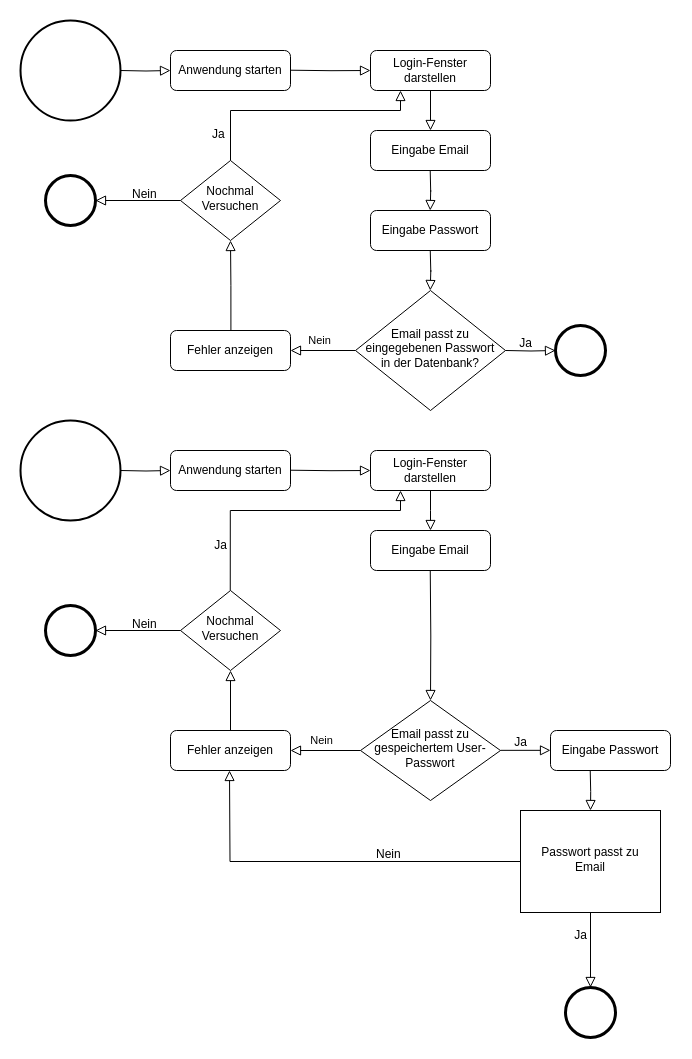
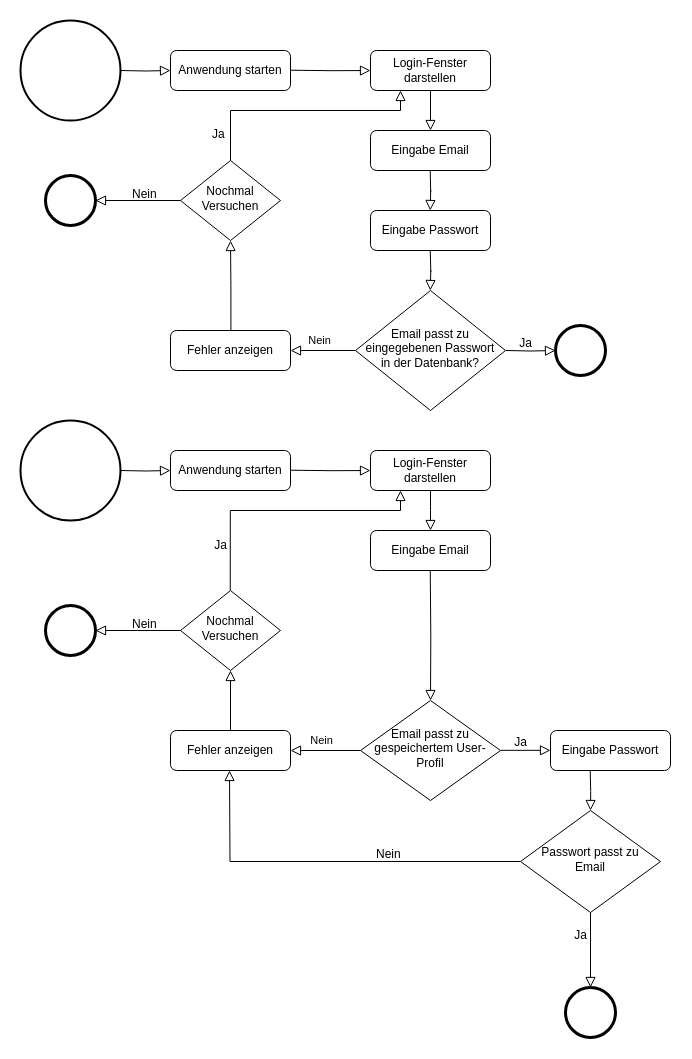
(431, 749) -> (431, 749)
(591, 862) -> (591, 862)
